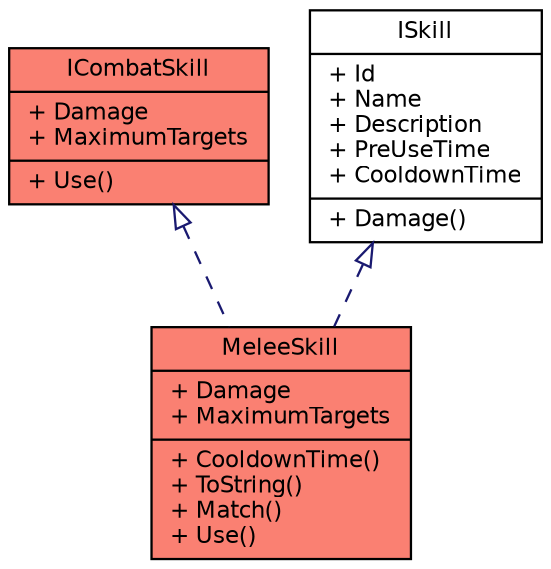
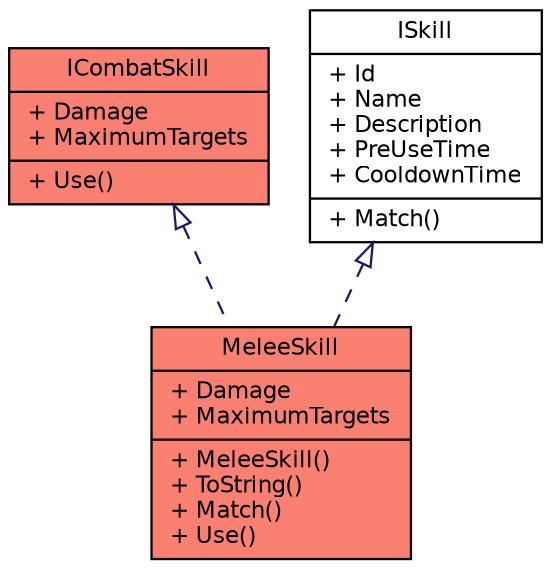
(398, 219) -> (385, 219)
(276, 460) -> (250, 460)
